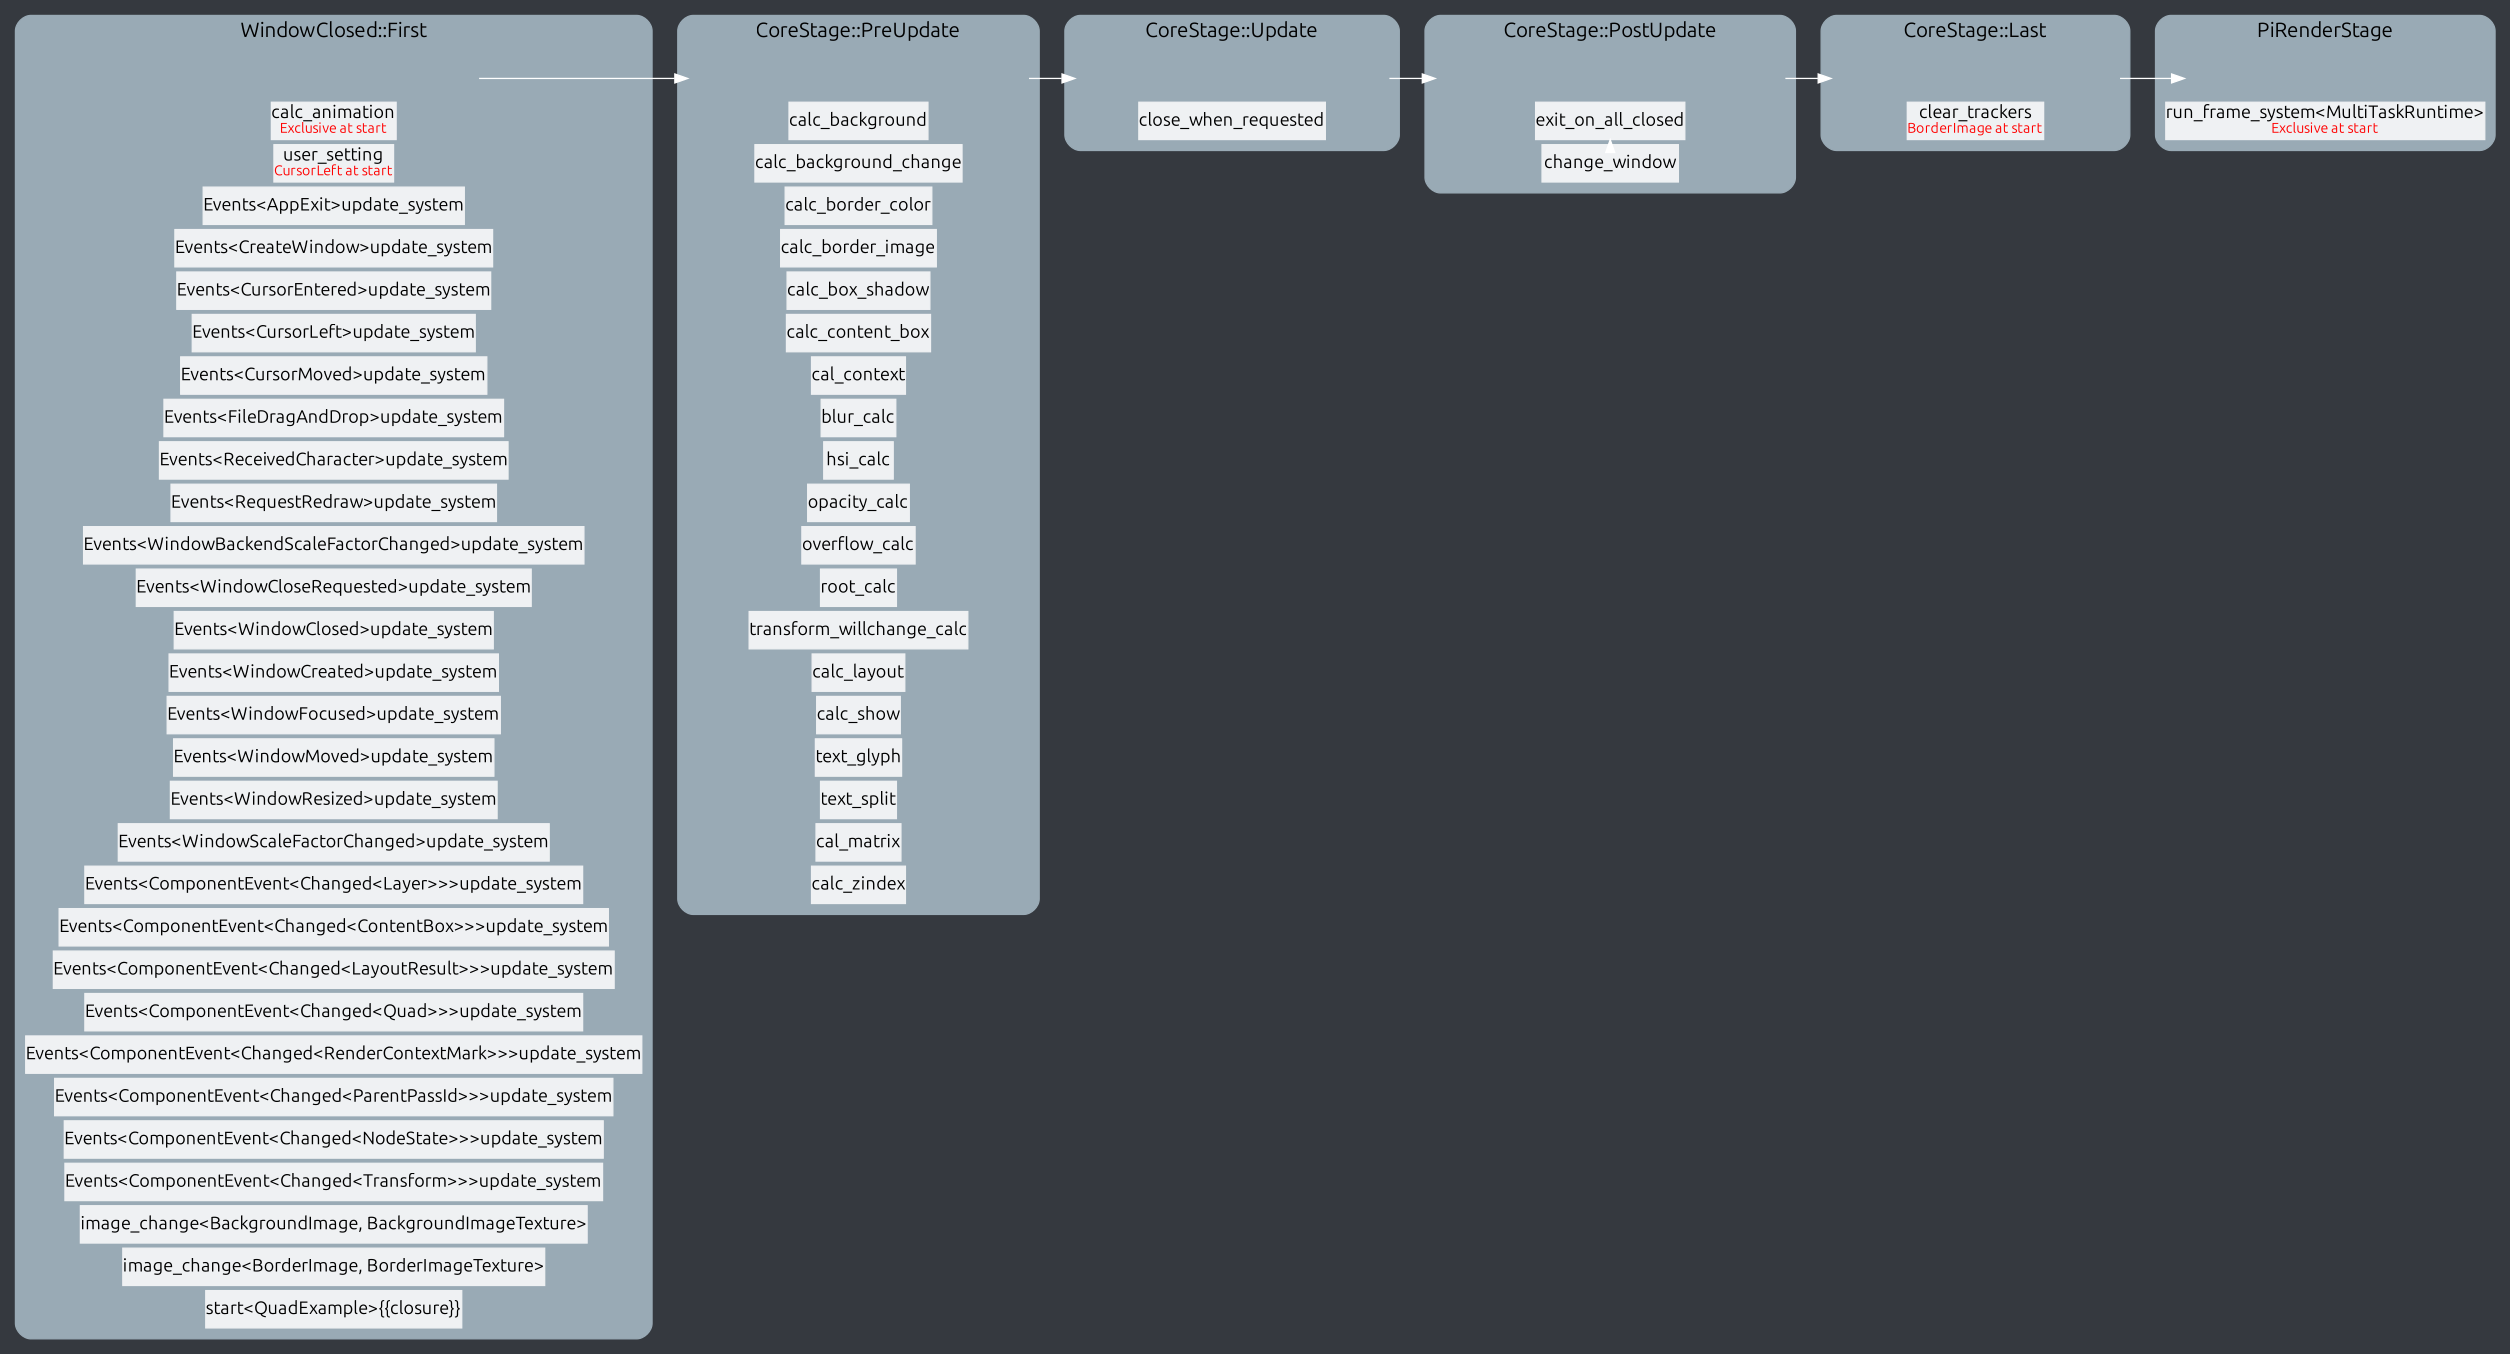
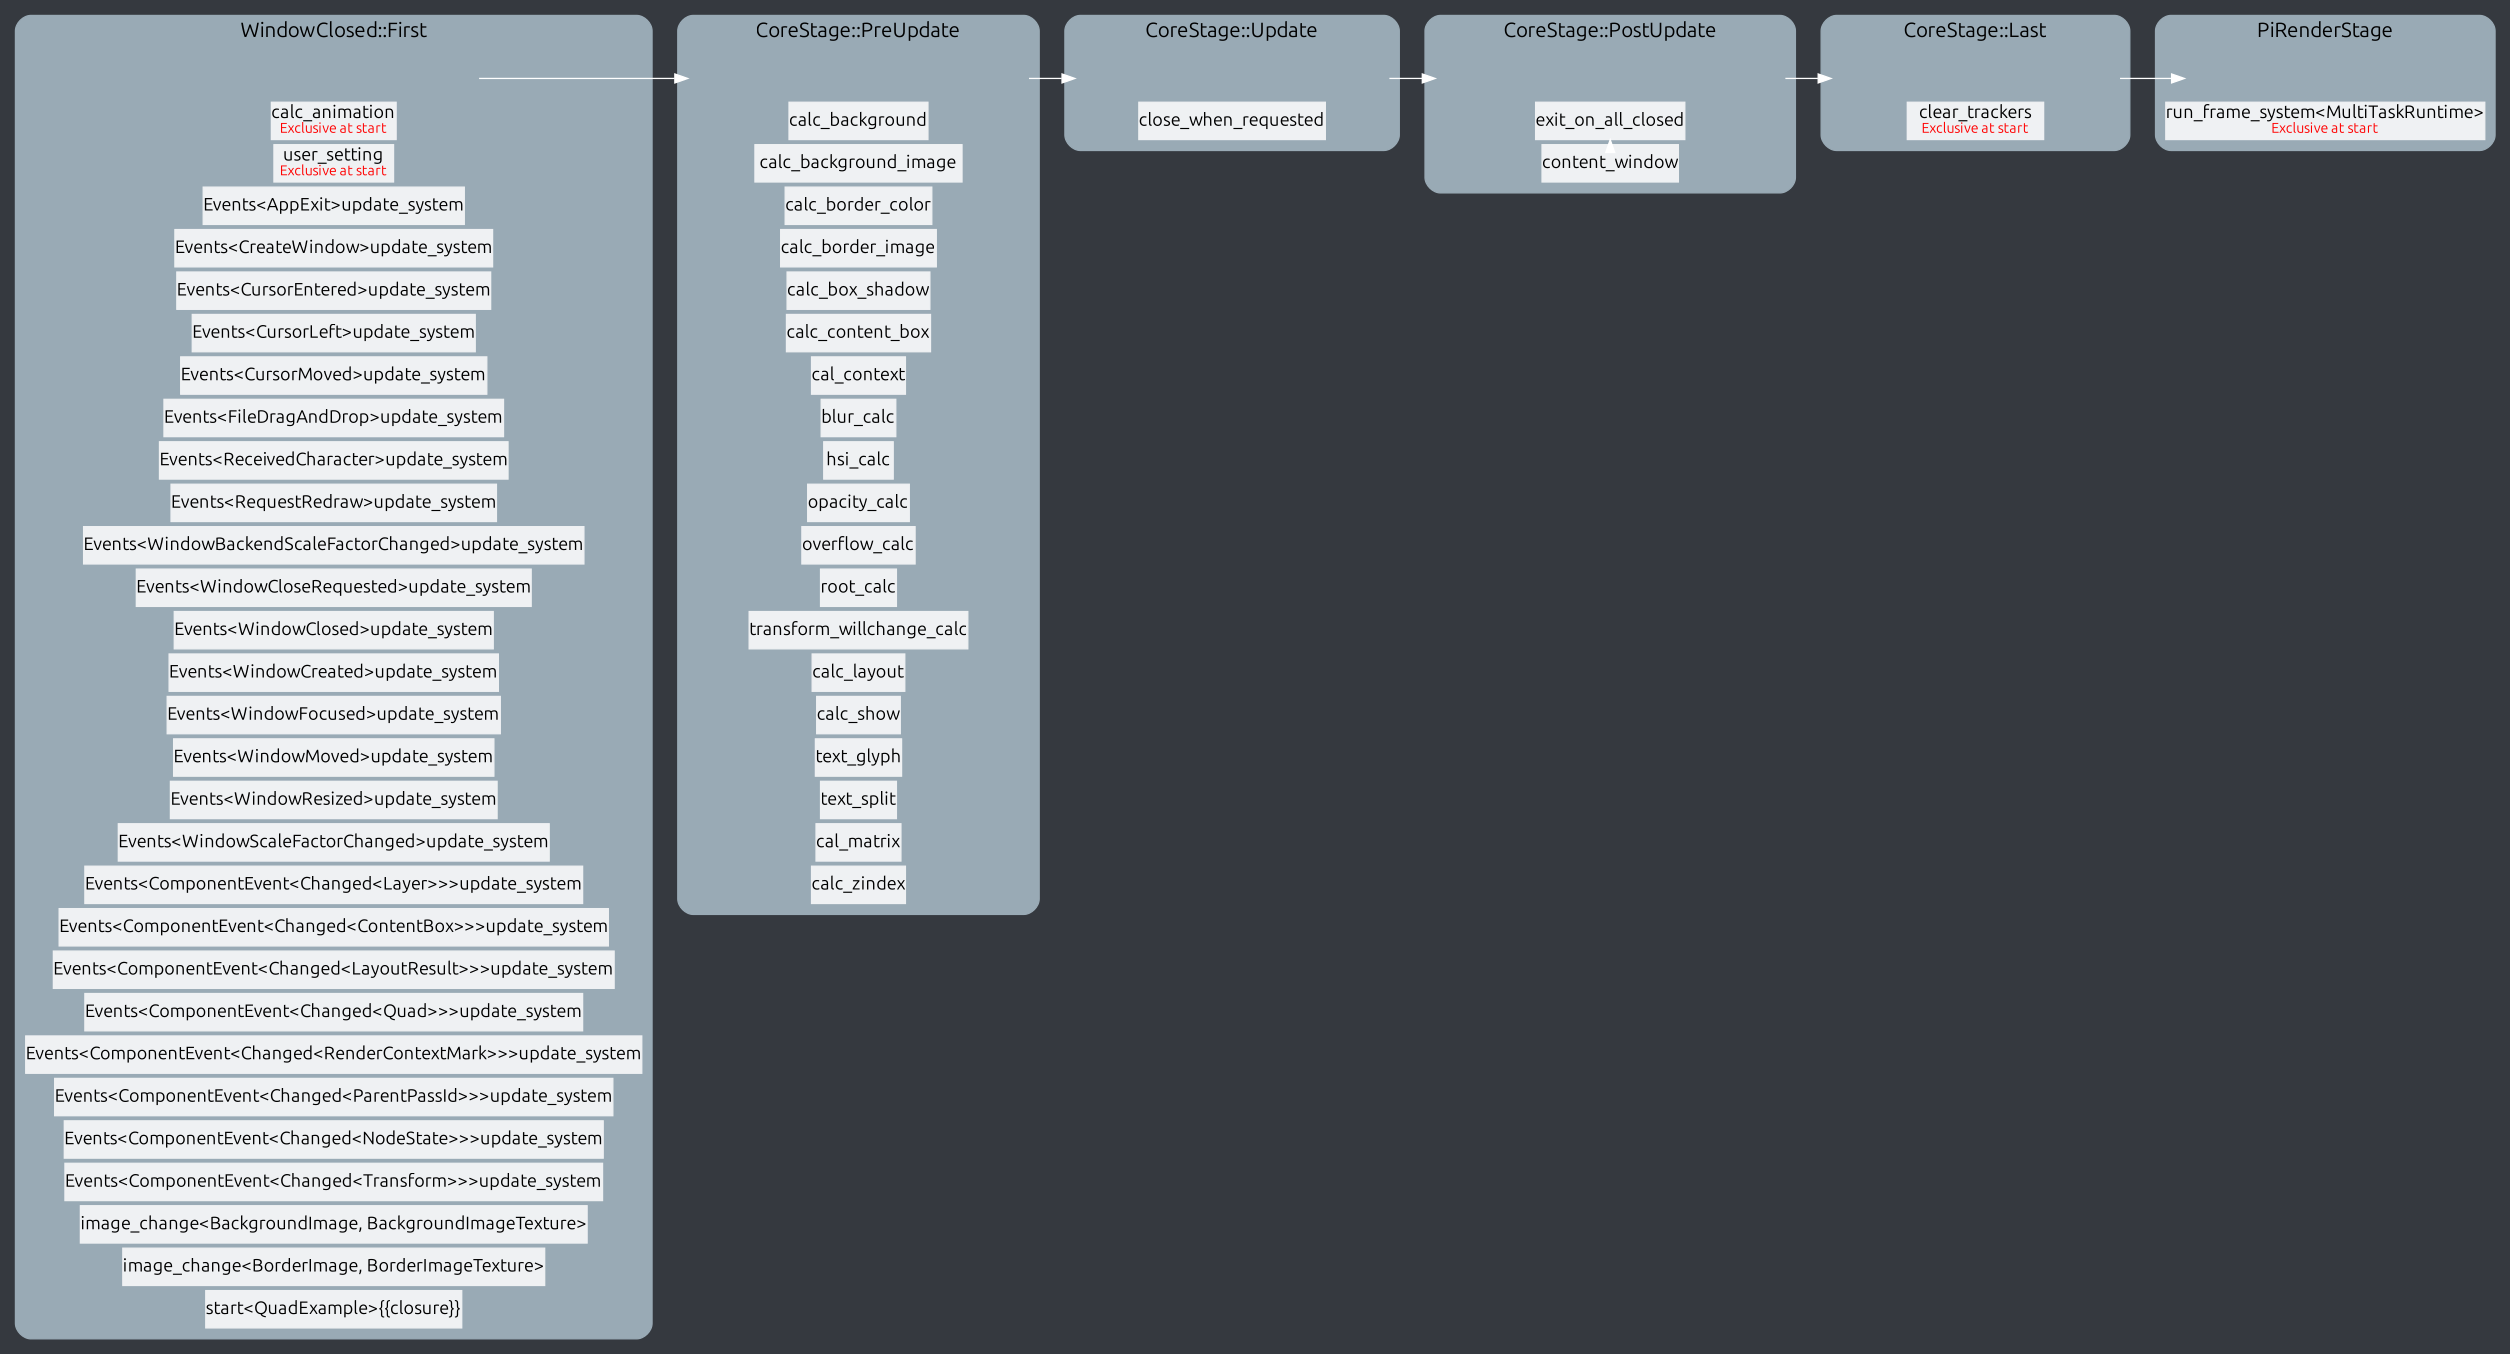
(1975, 129) -> (1975, 129)
(858, 163) -> (858, 163)
(1610, 163) -> (1610, 163)
(334, 171) -> (334, 171)
